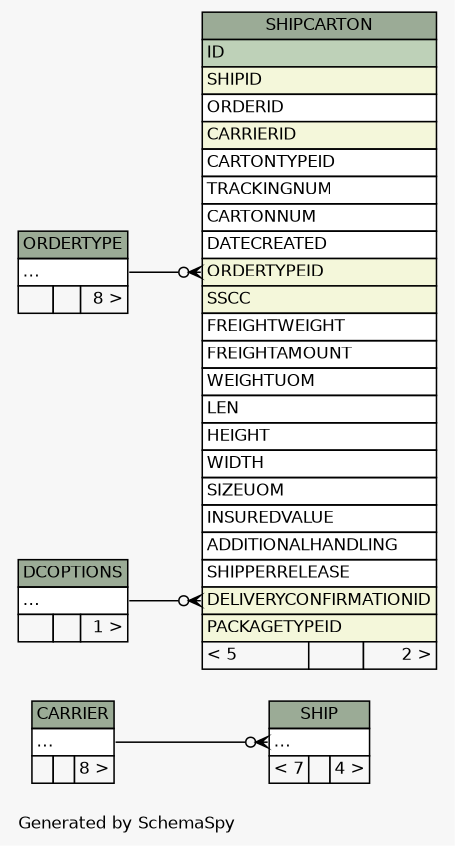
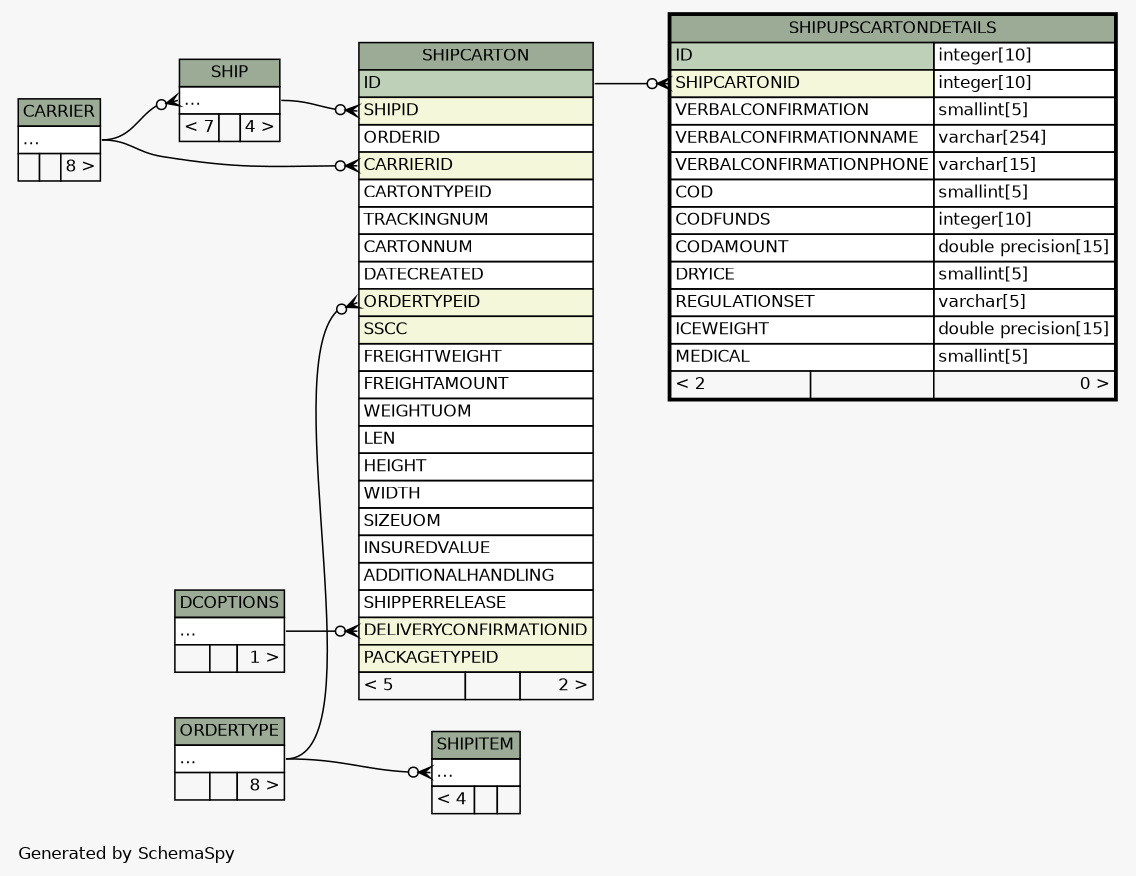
none -> (309, 103)
none -> (217, 164)
none -> (893, 207)
none -> (476, 773)
